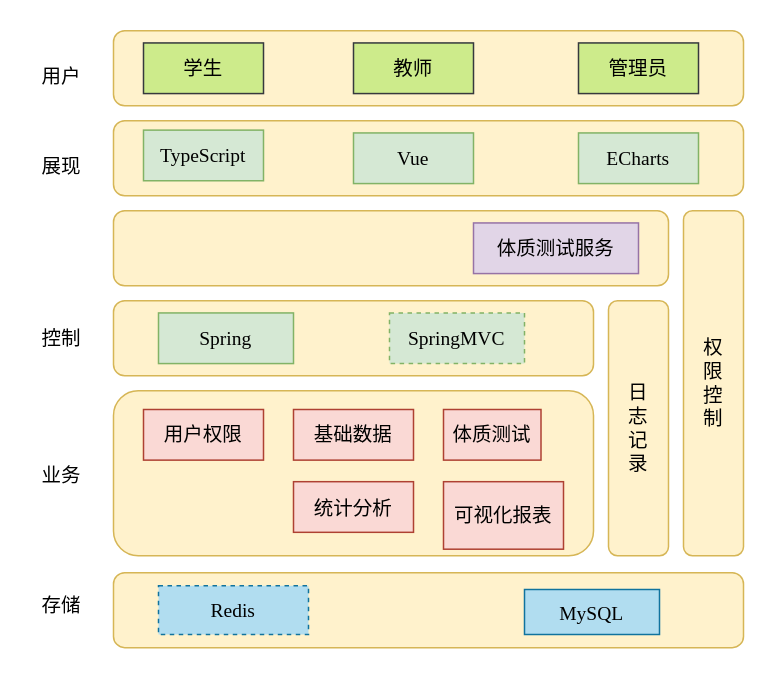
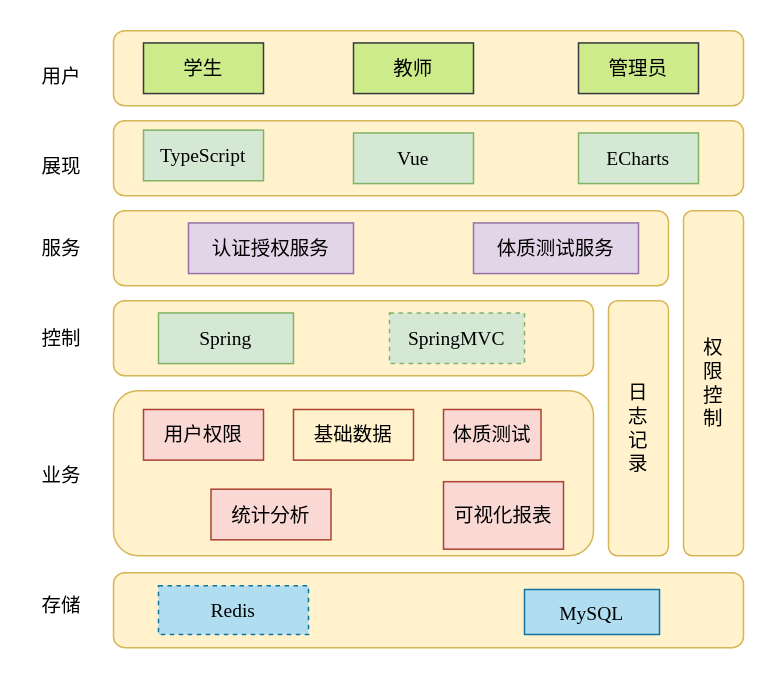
none -> (61, 248)
none -> (271, 248)
(353, 435) -> (353, 435)
(353, 507) -> (271, 515)
